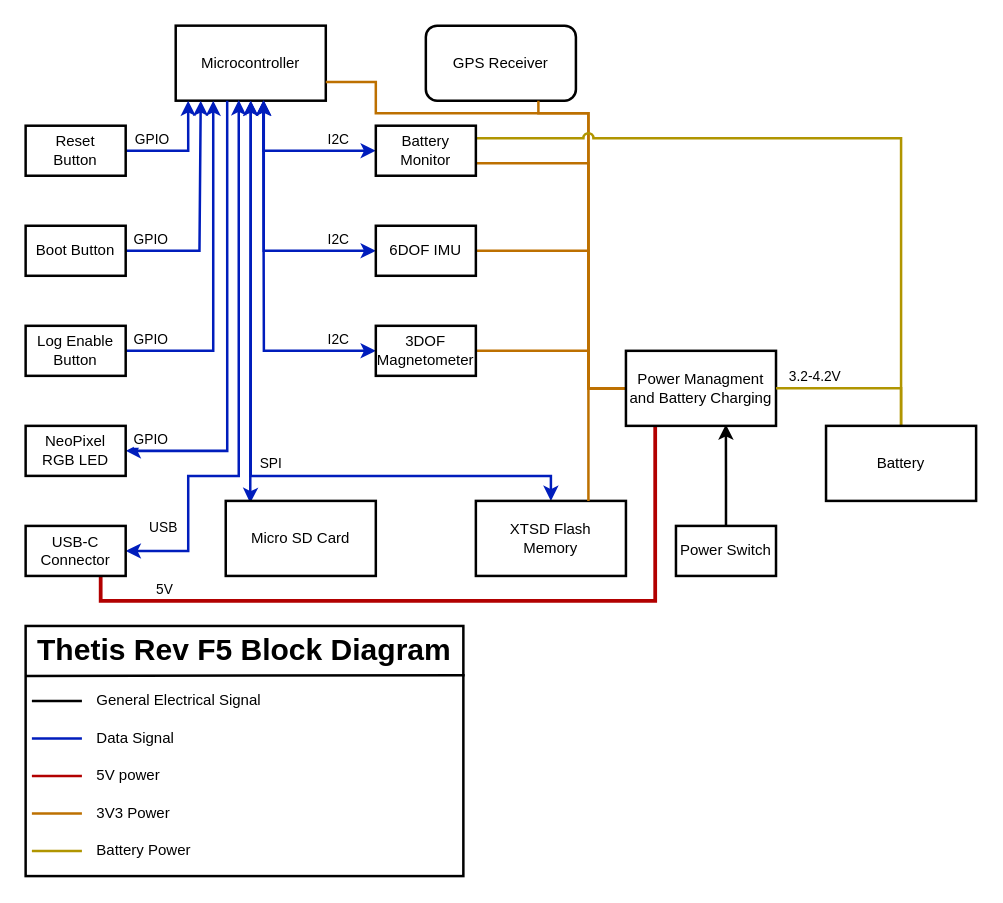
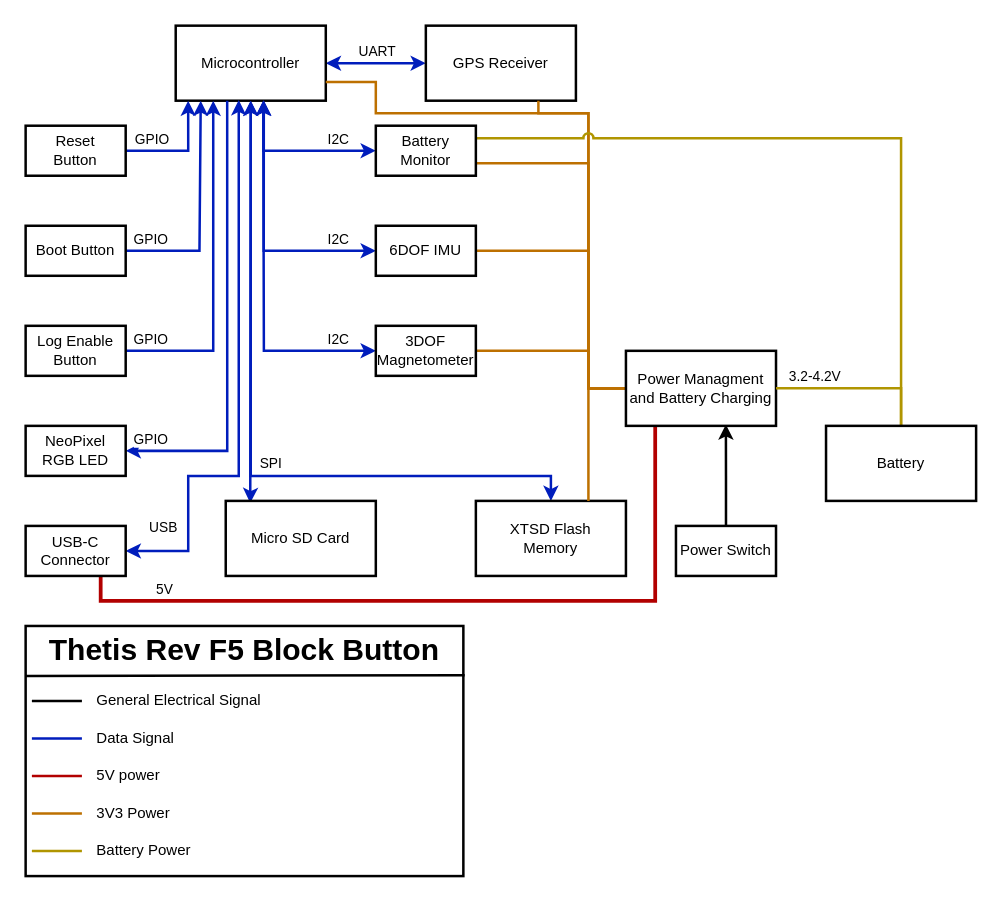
none -> (375, 63)
(501, 63) -> (501, 63)
(244, 651) -> (244, 651)
